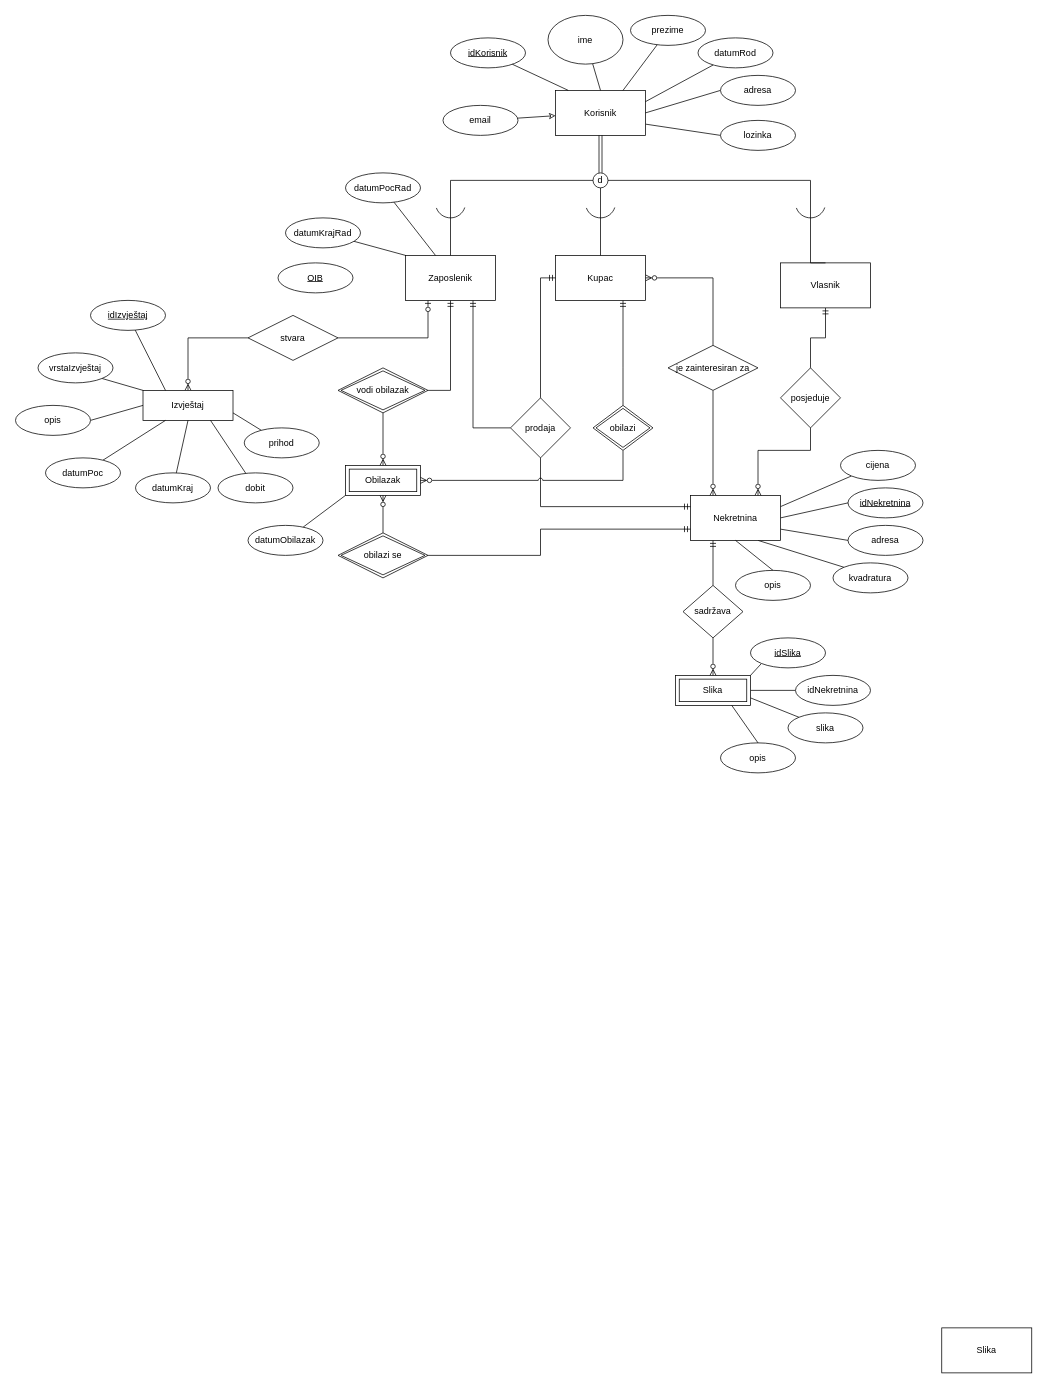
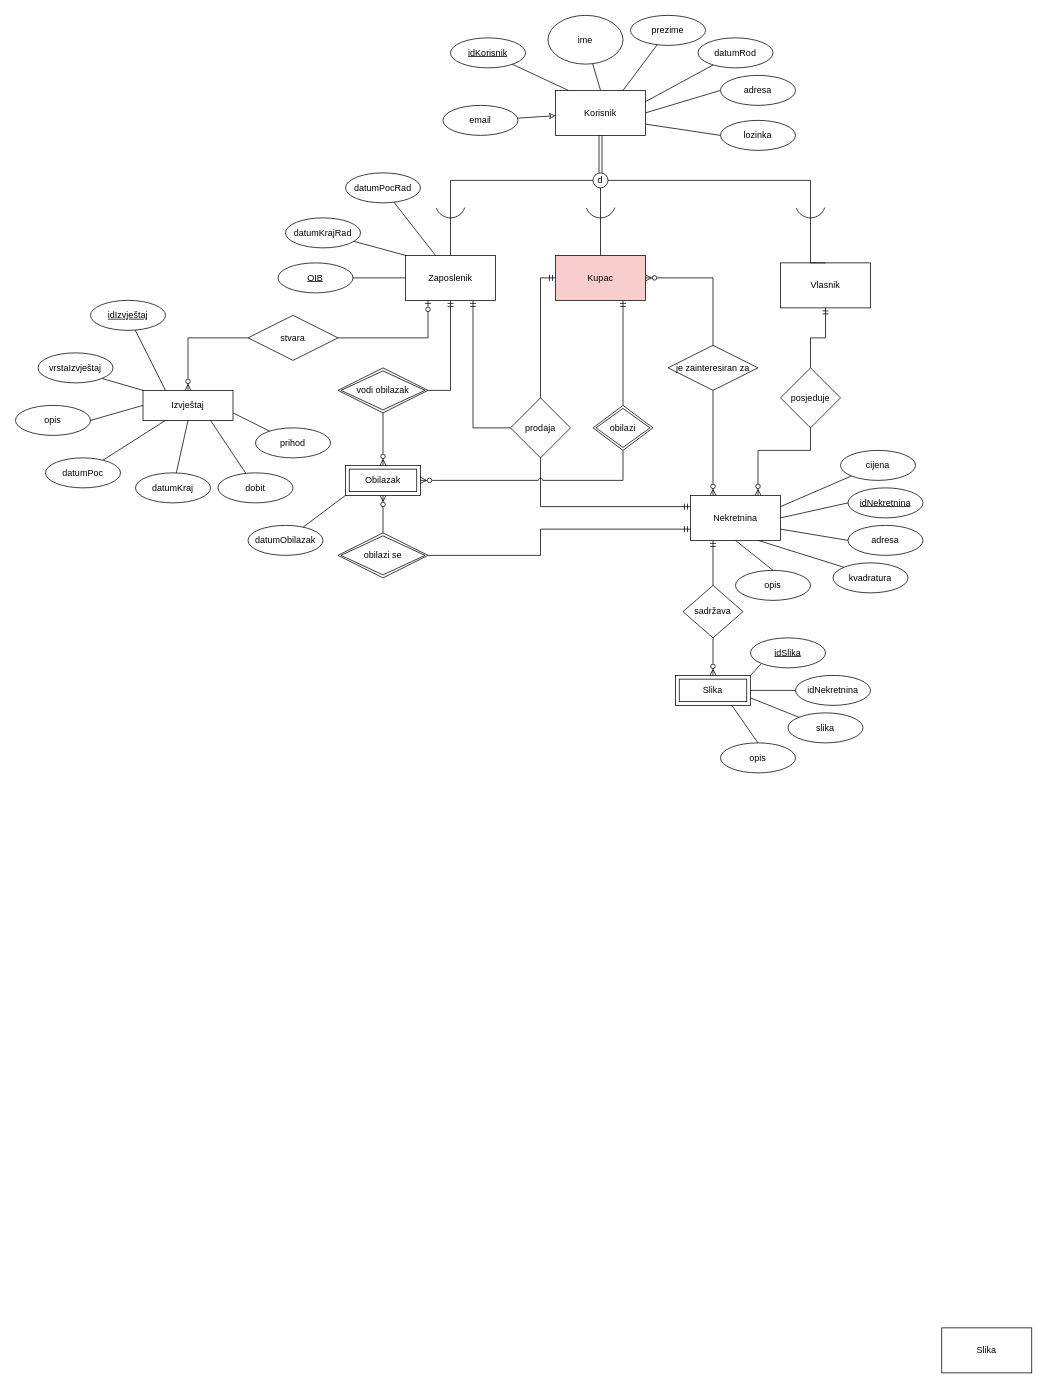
none -> (379, 278)
(600, 278) -> (600, 278)
(282, 443) -> (293, 443)
